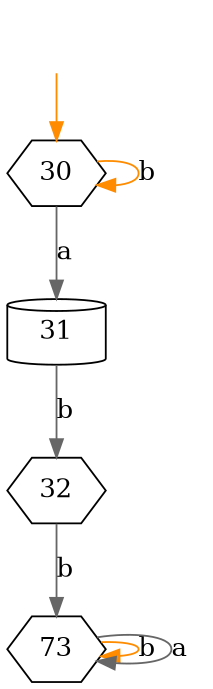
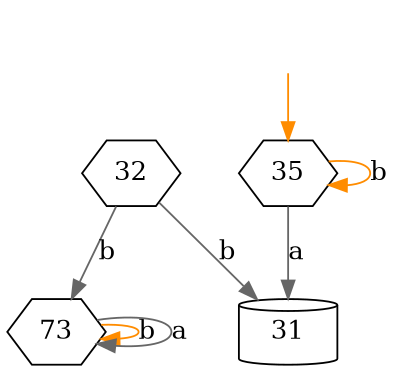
(57, 173) -> (288, 173)
(57, 402) -> (201, 244)
